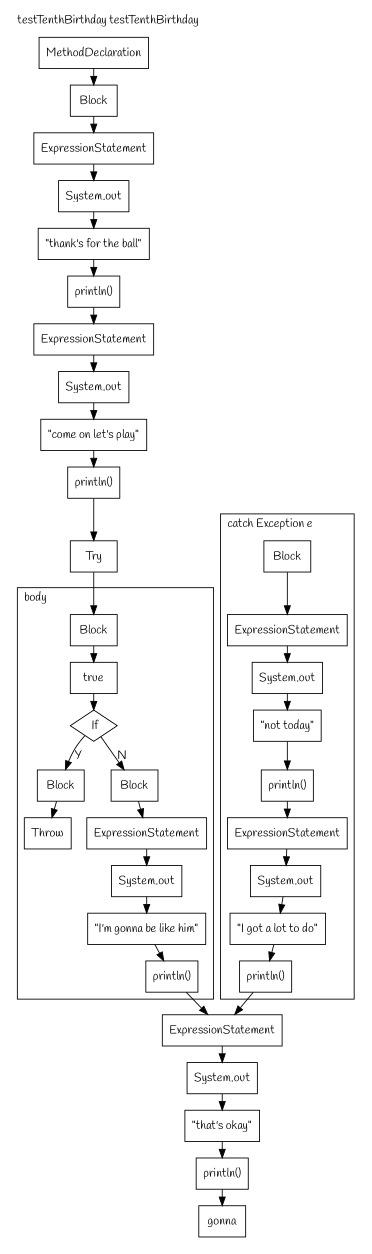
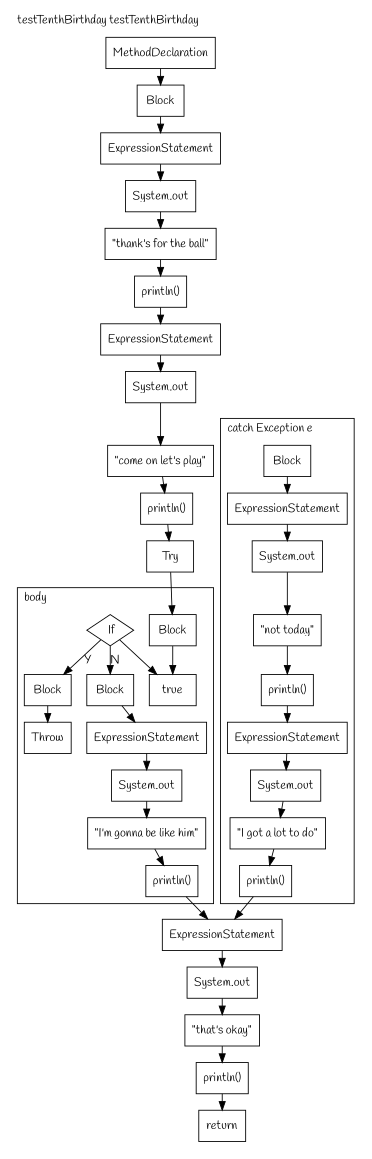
(94, 697) -> (135, 654)
(222, 1221) -> (222, 1126)
